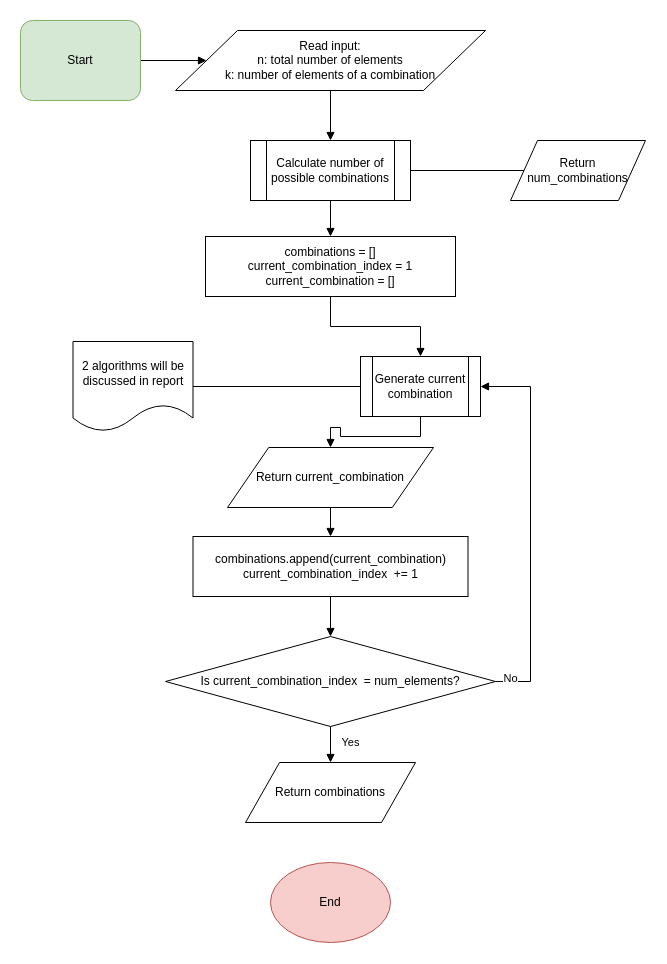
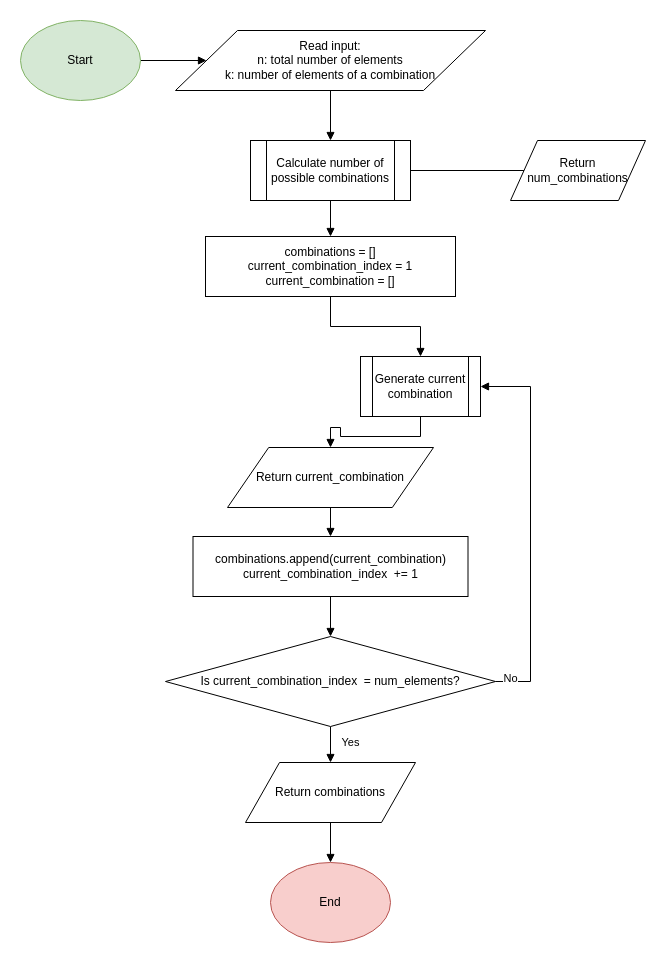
(81, 61) -> (81, 61)
(133, 387) -> none
(276, 387) -> none
none -> (331, 838)
